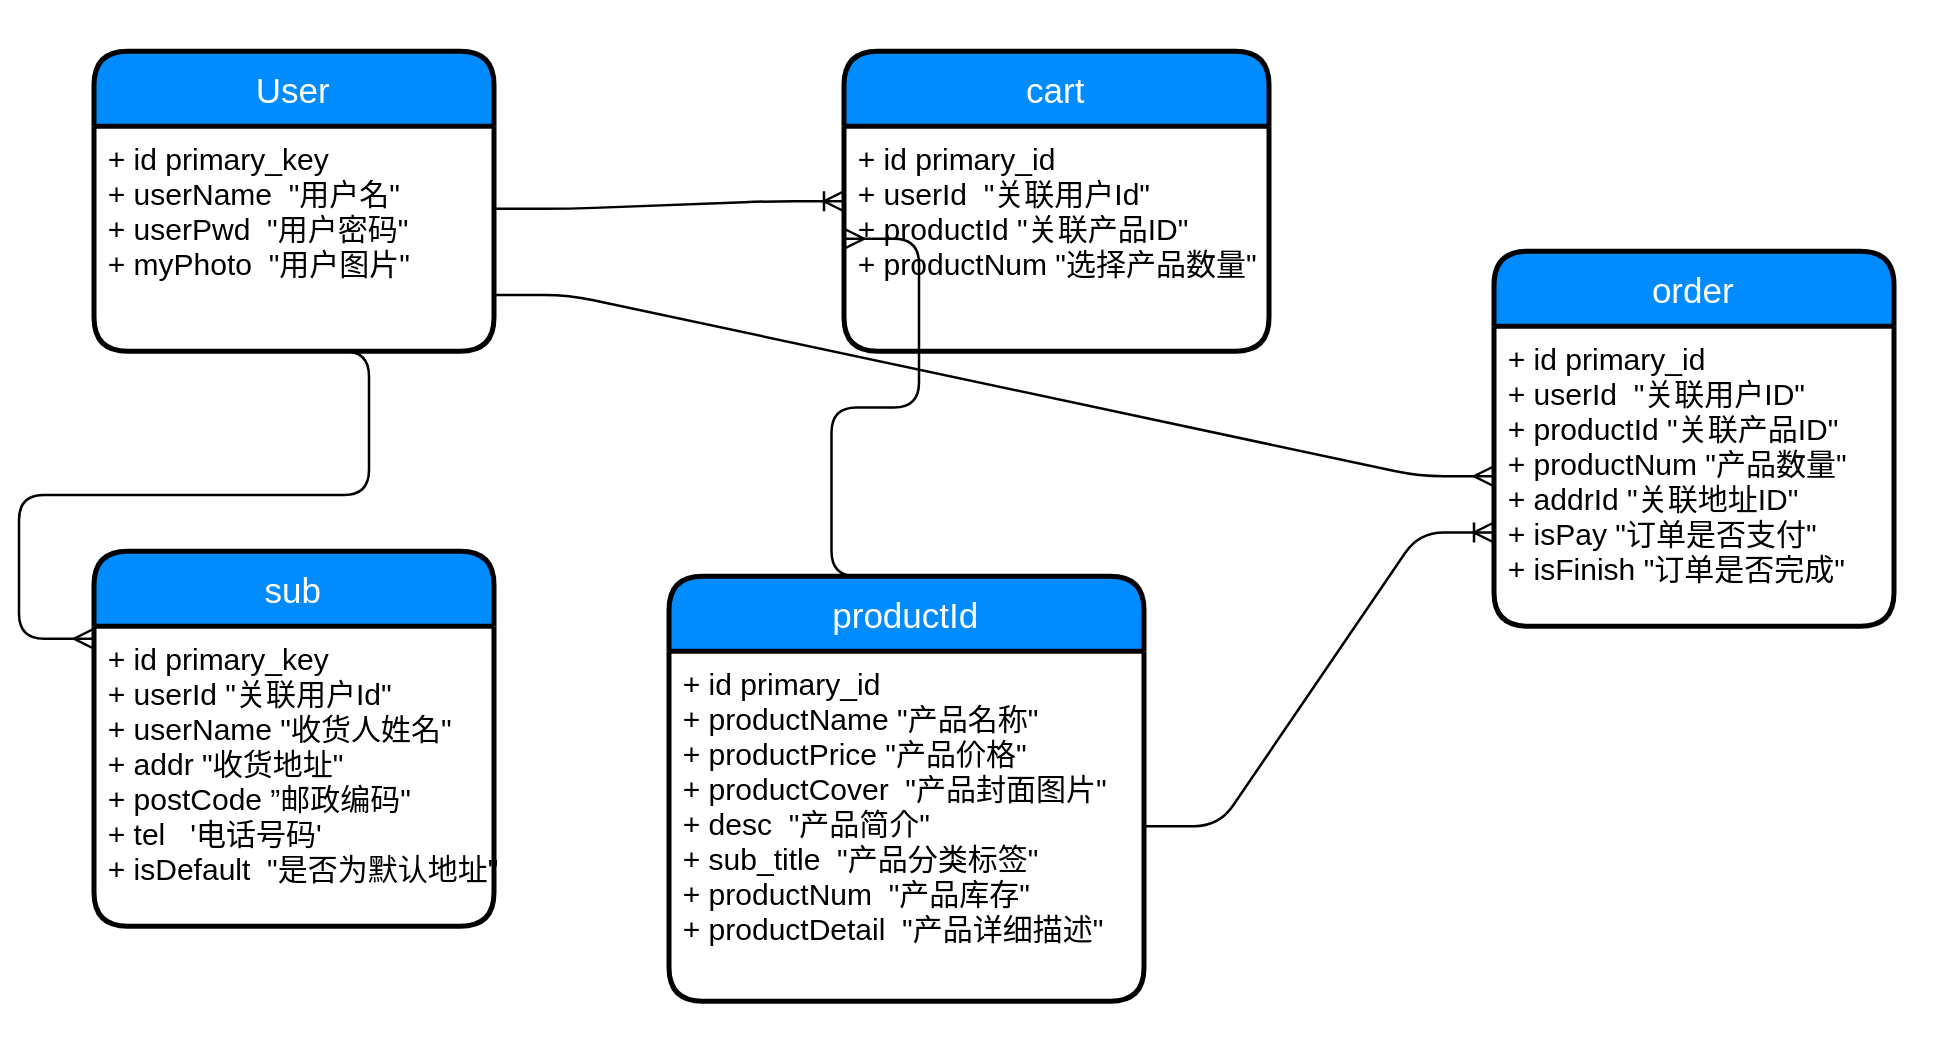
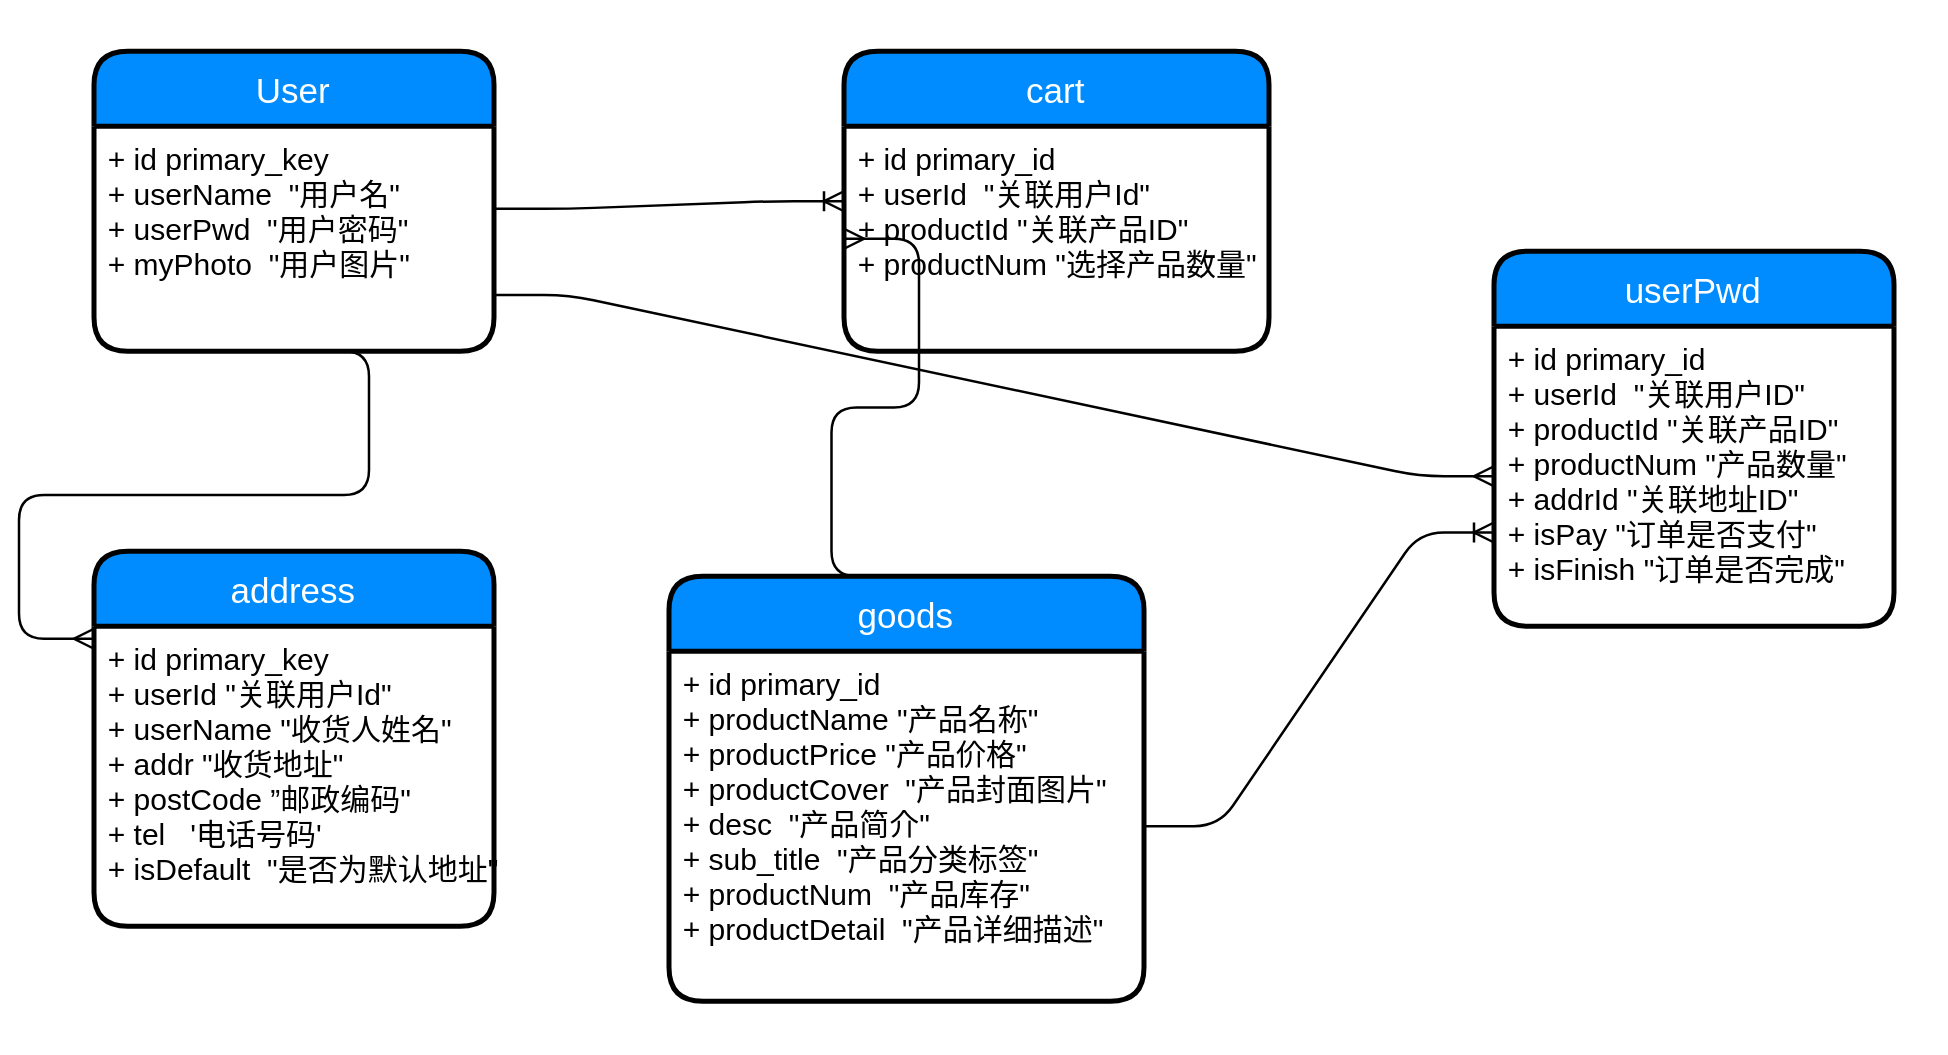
(1693, 291) -> (1693, 291)
(293, 591) -> (293, 591)
(905, 616) -> (905, 616)
